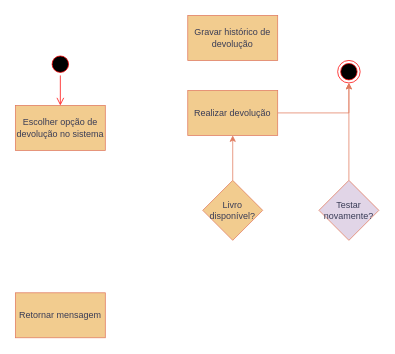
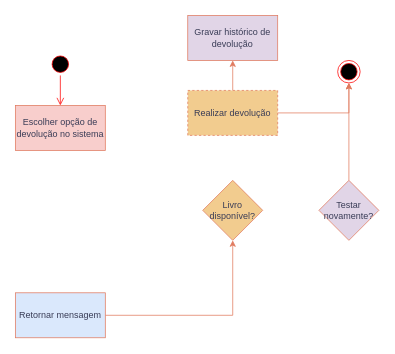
(233, 38) -> (233, 38)
none -> (233, 78)
(233, 113) -> (233, 113)
(60, 128) -> (60, 128)
(233, 160) -> none
(60, 315) -> (60, 315)
none -> (204, 315)
